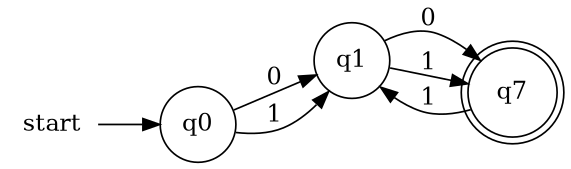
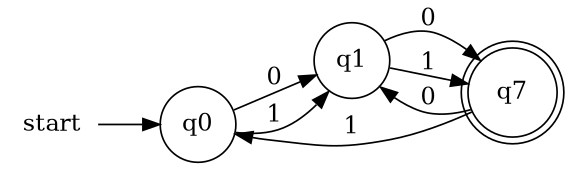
(429, 98) -> (429, 98)
none -> (364, 144)
